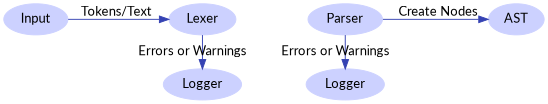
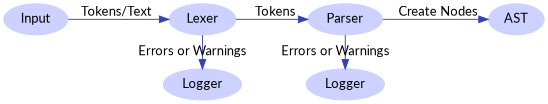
none -> (267, 19)
